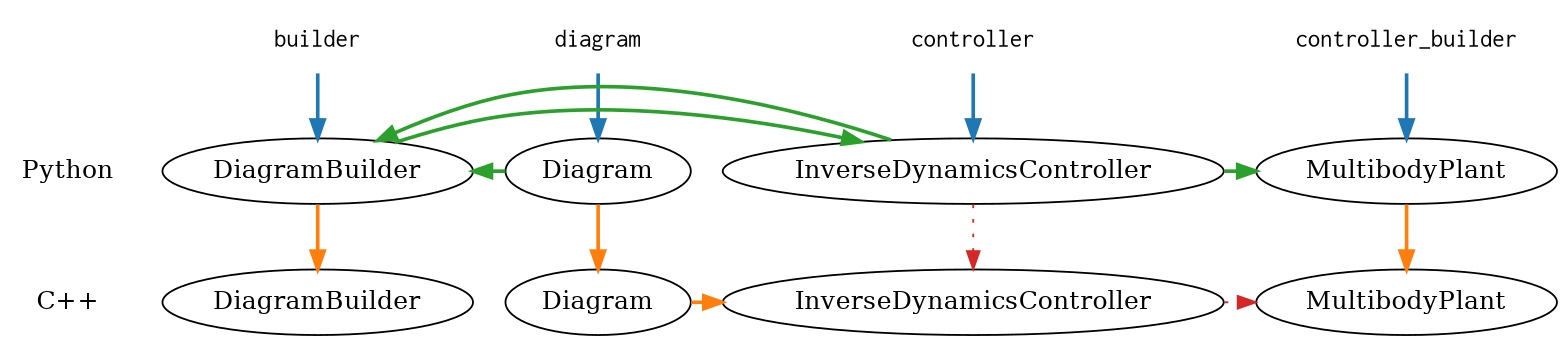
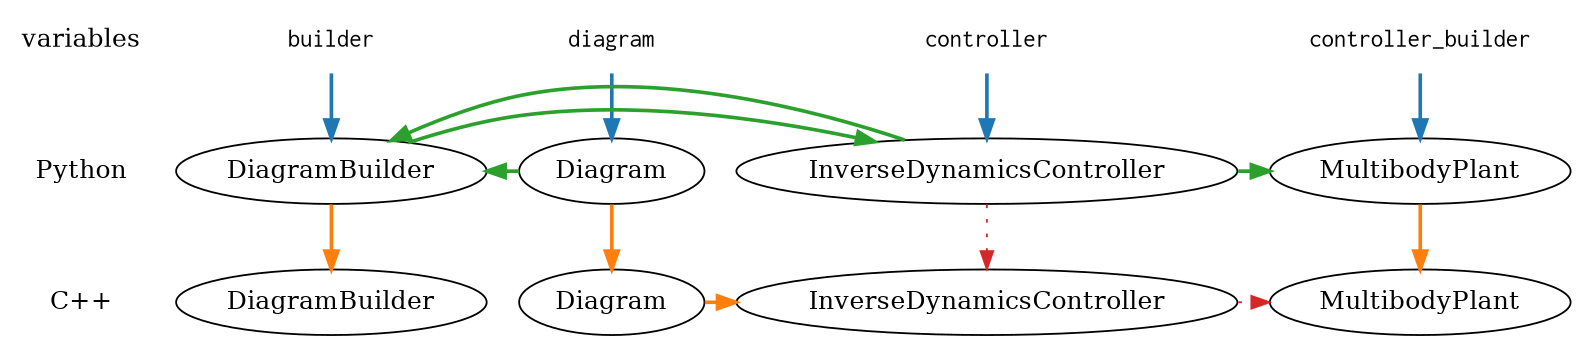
none -> (82, 40)
